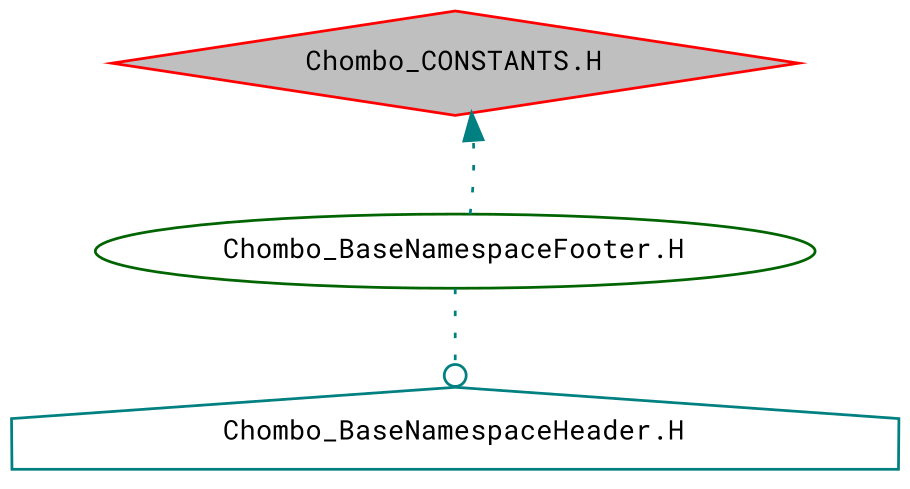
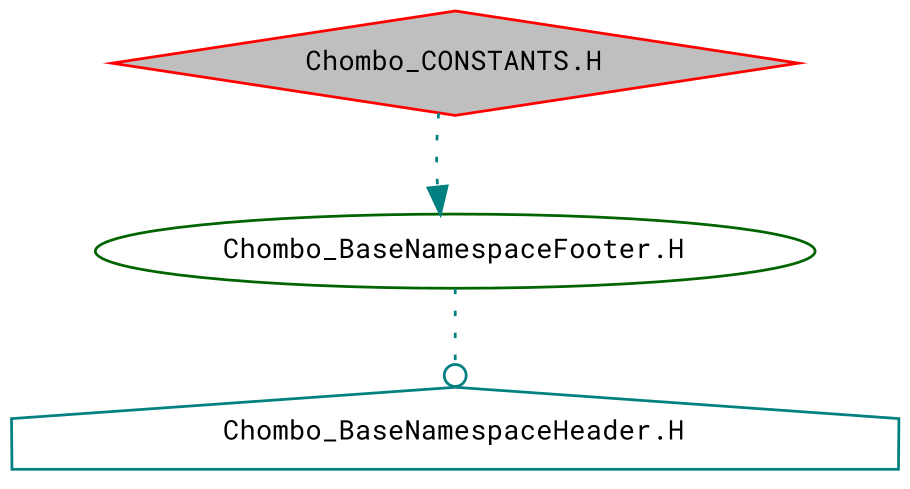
(473, 178) -> (437, 150)
